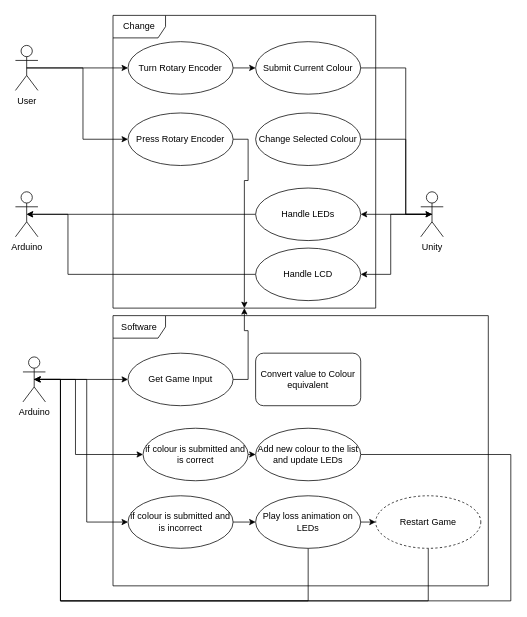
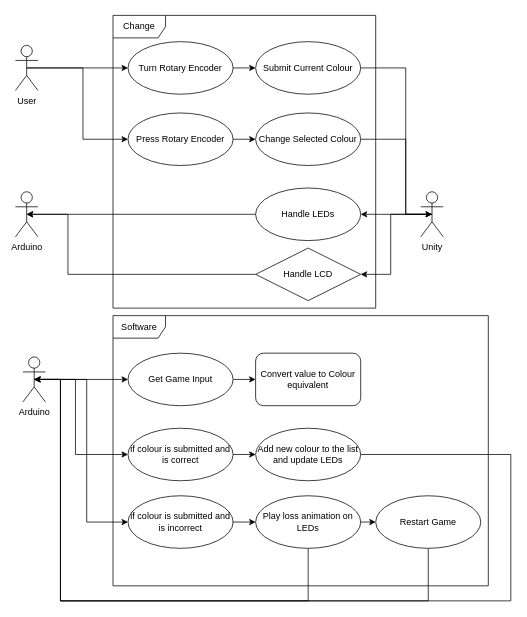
(244, 239) -> (249, 139)
(308, 274) -> (308, 274)
(244, 324) -> (249, 379)
(195, 454) -> (180, 454)
(428, 522) -> (428, 522)
